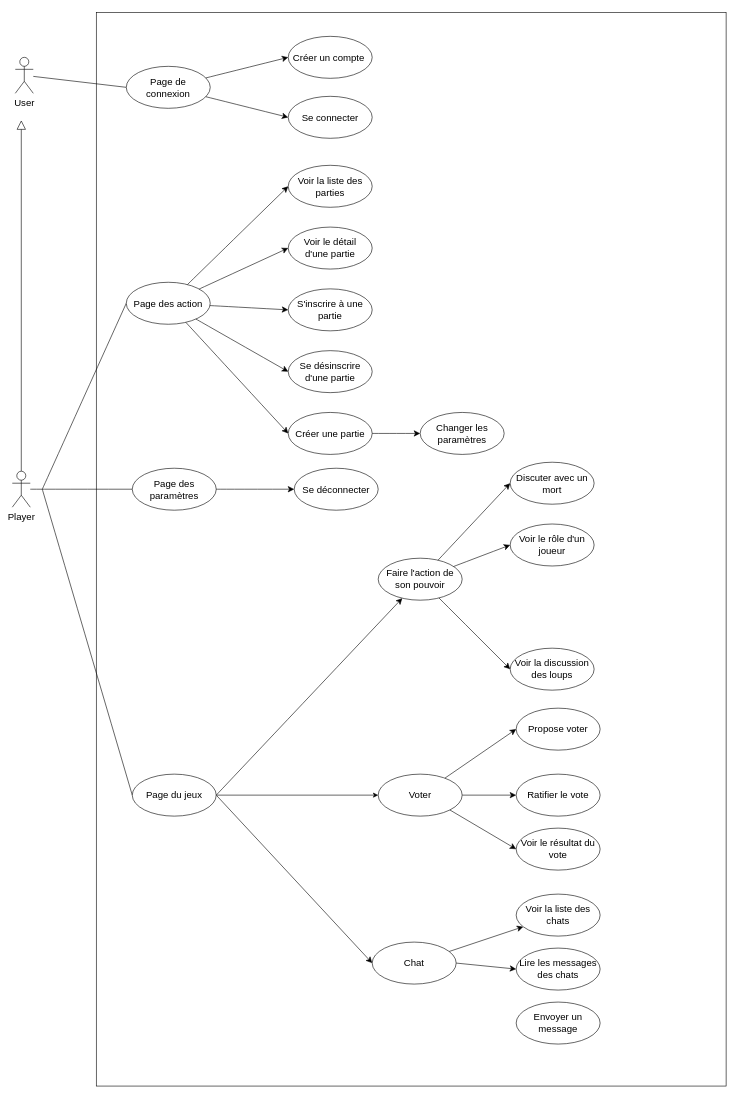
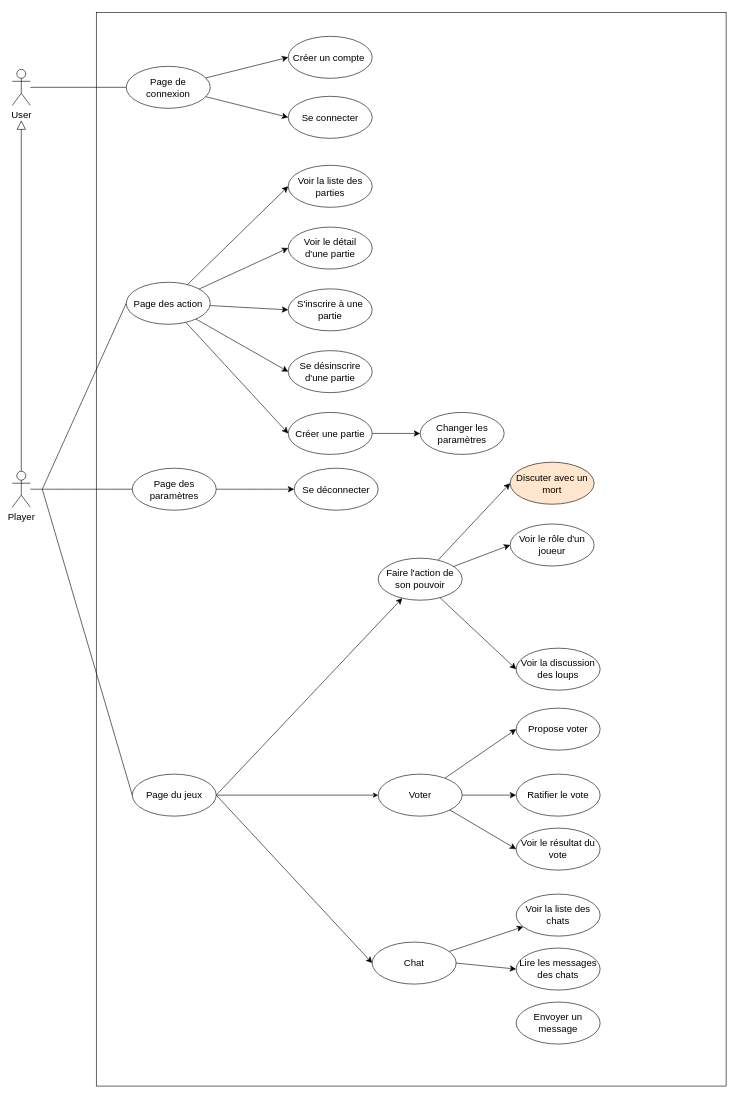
(24, 75) -> (21, 87)
(552, 483) -> (552, 483)
(552, 669) -> (558, 669)
